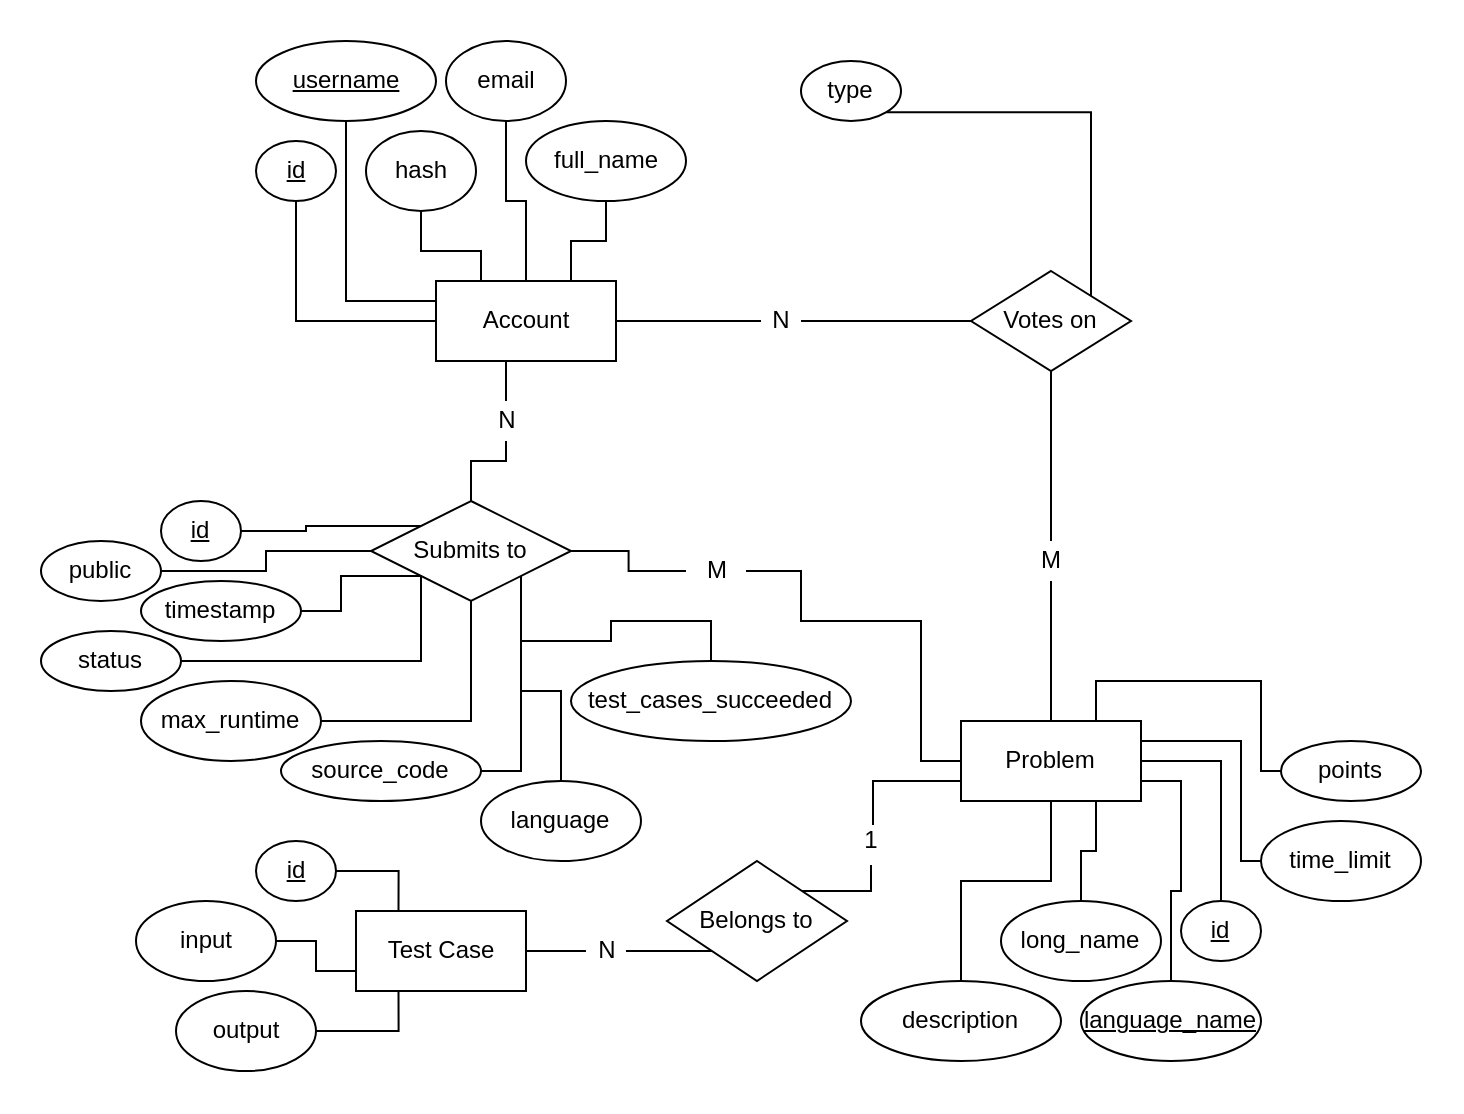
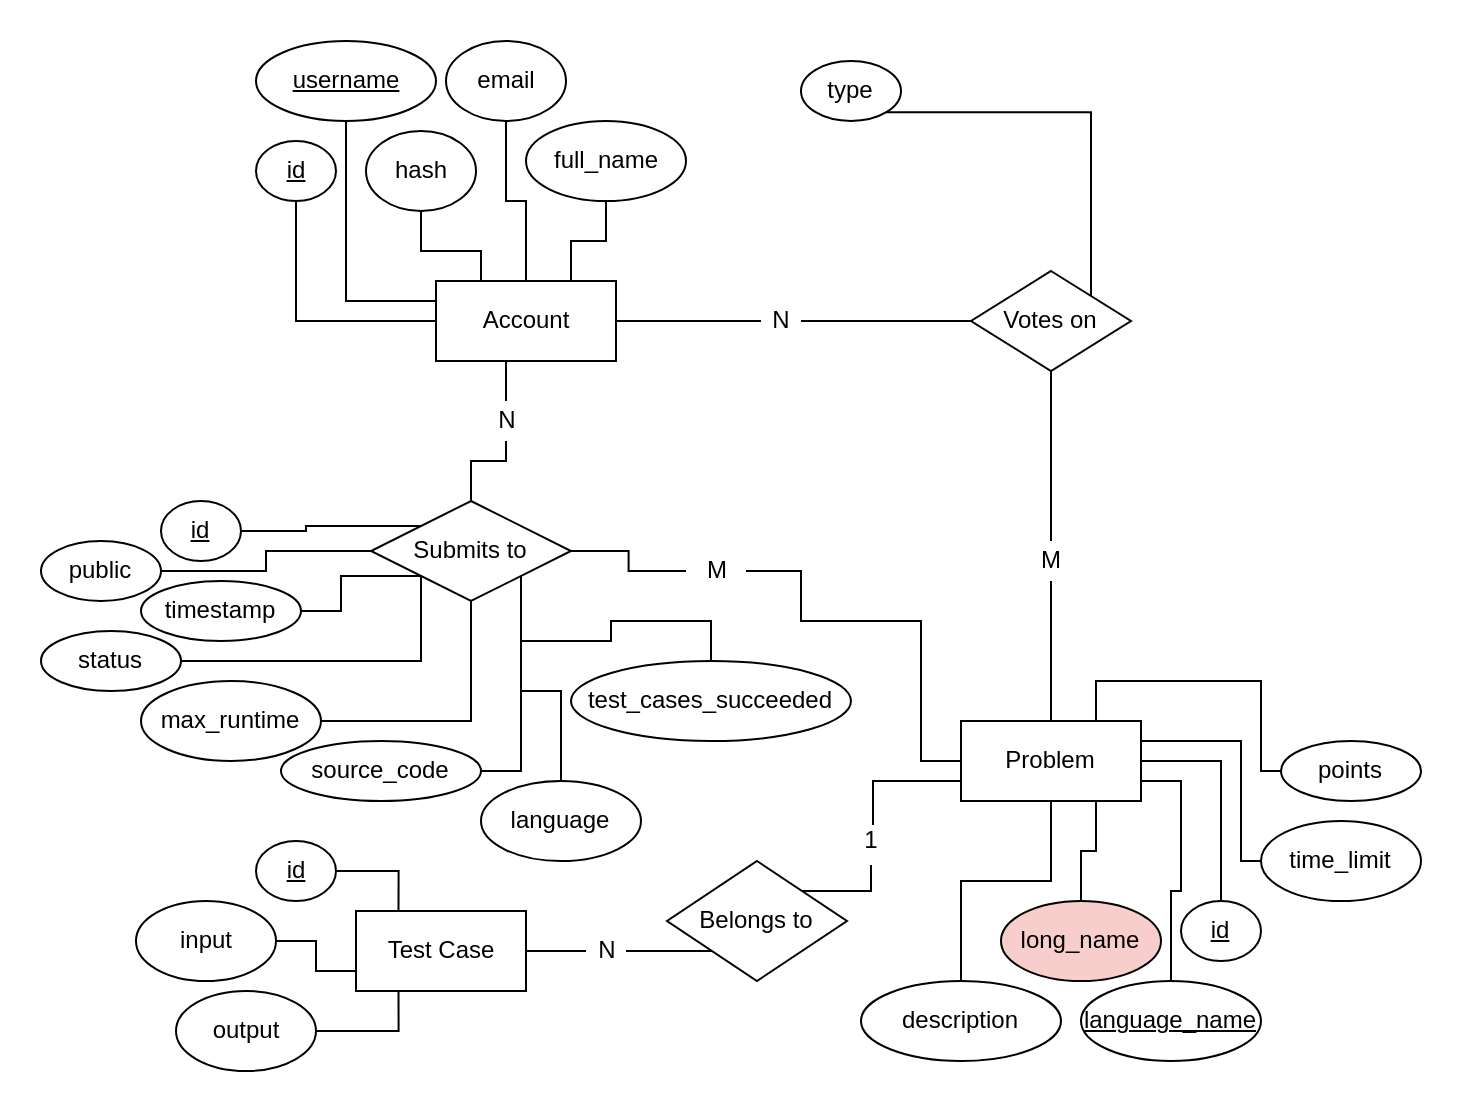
(1081, 941) -> (1081, 941)
